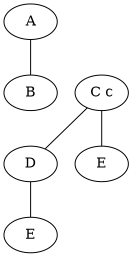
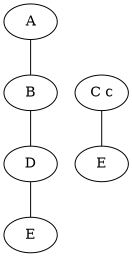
(66, 128) -> (31, 128)
